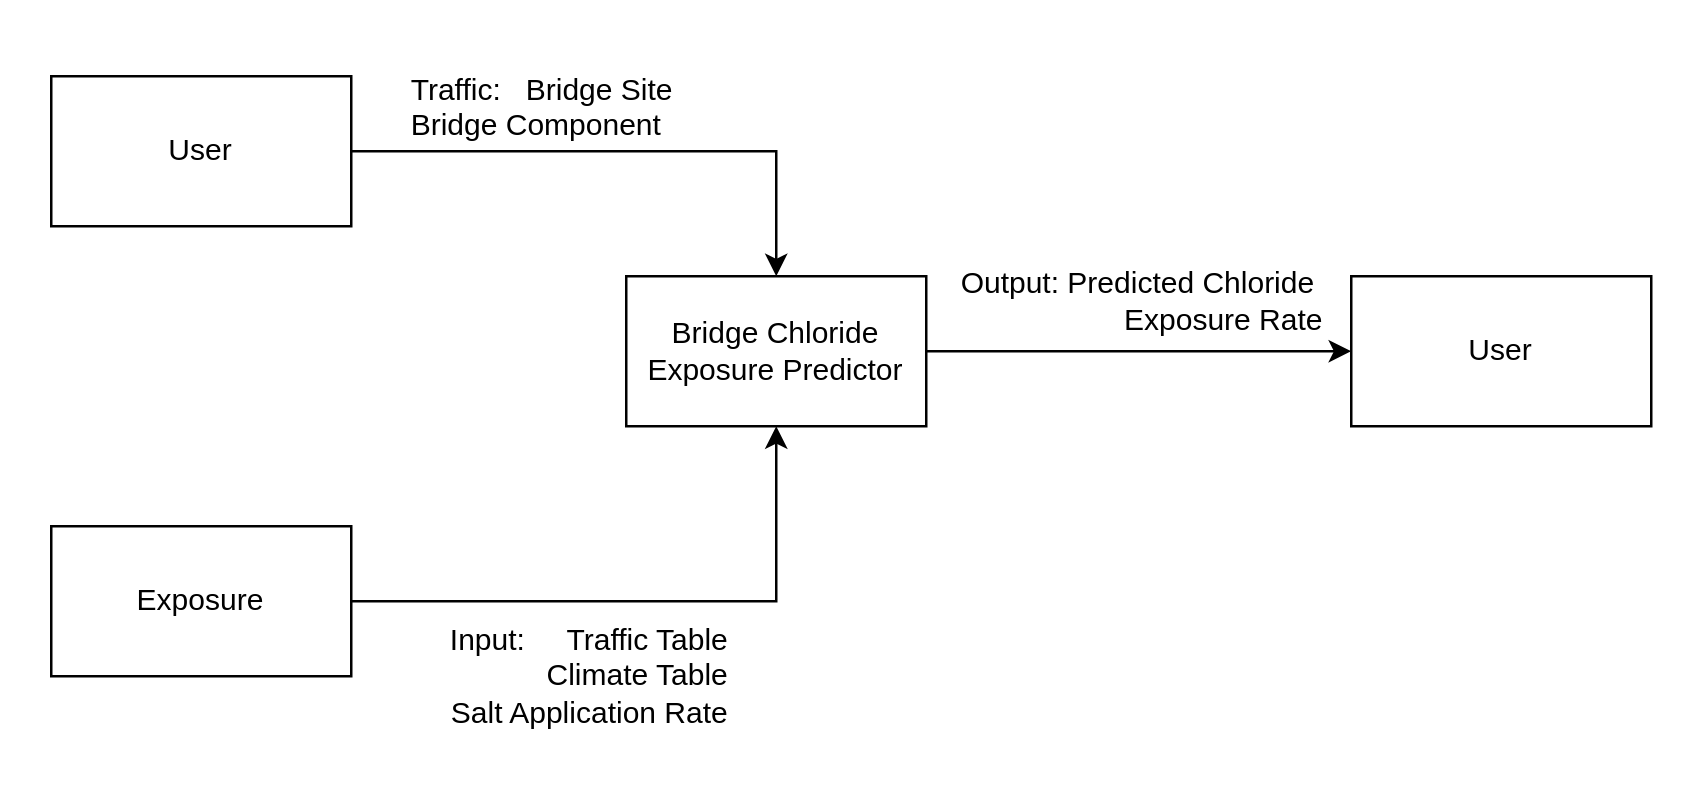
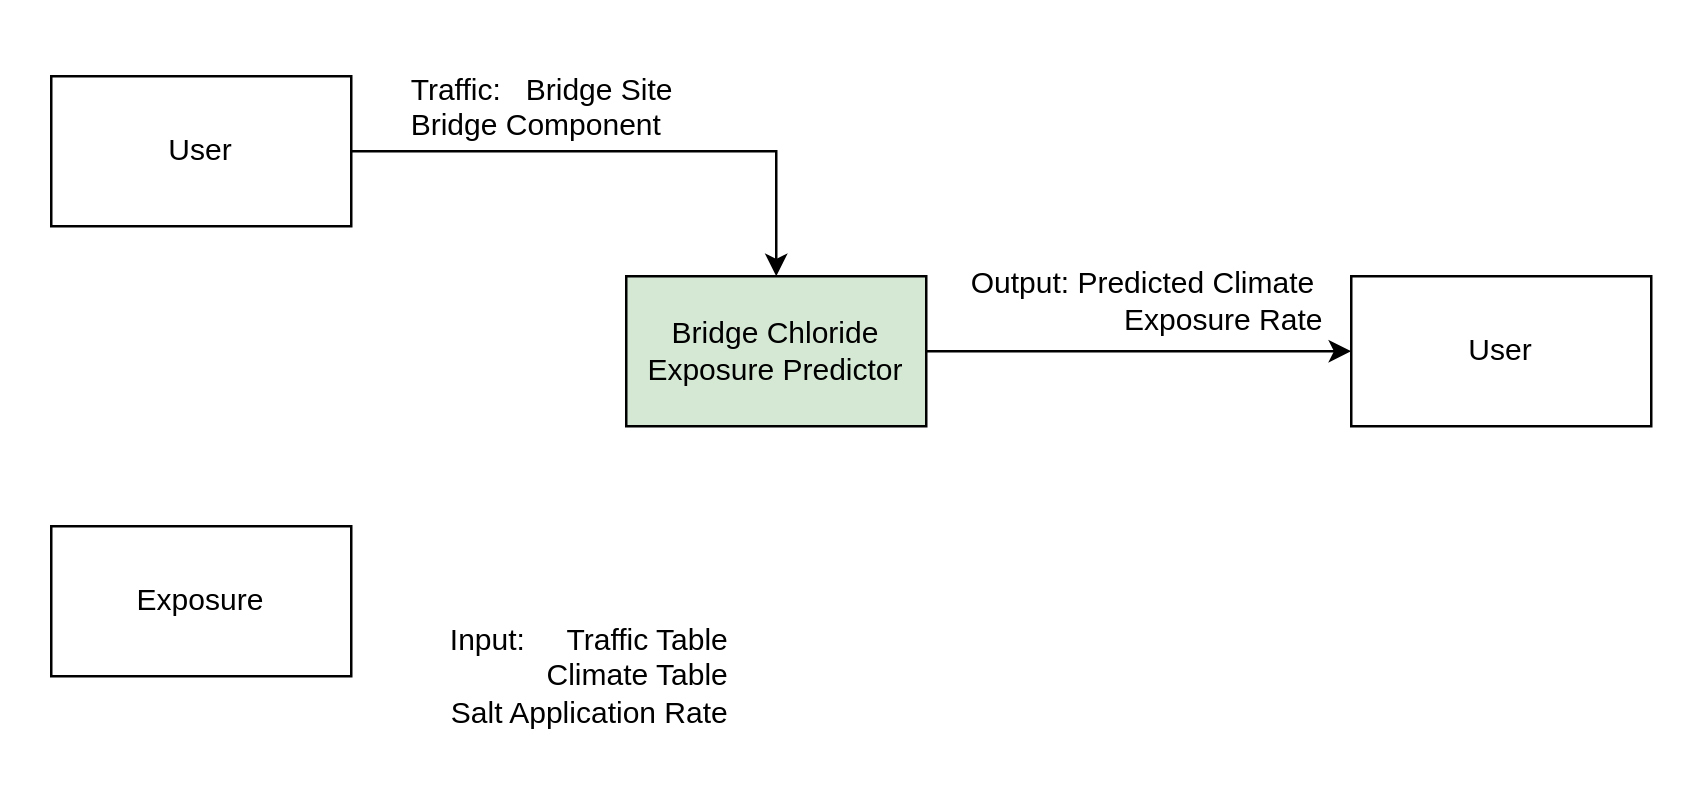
(1129, 301) -> (1137, 301)
(776, 351) -> (776, 351)
(643, 601) -> none
